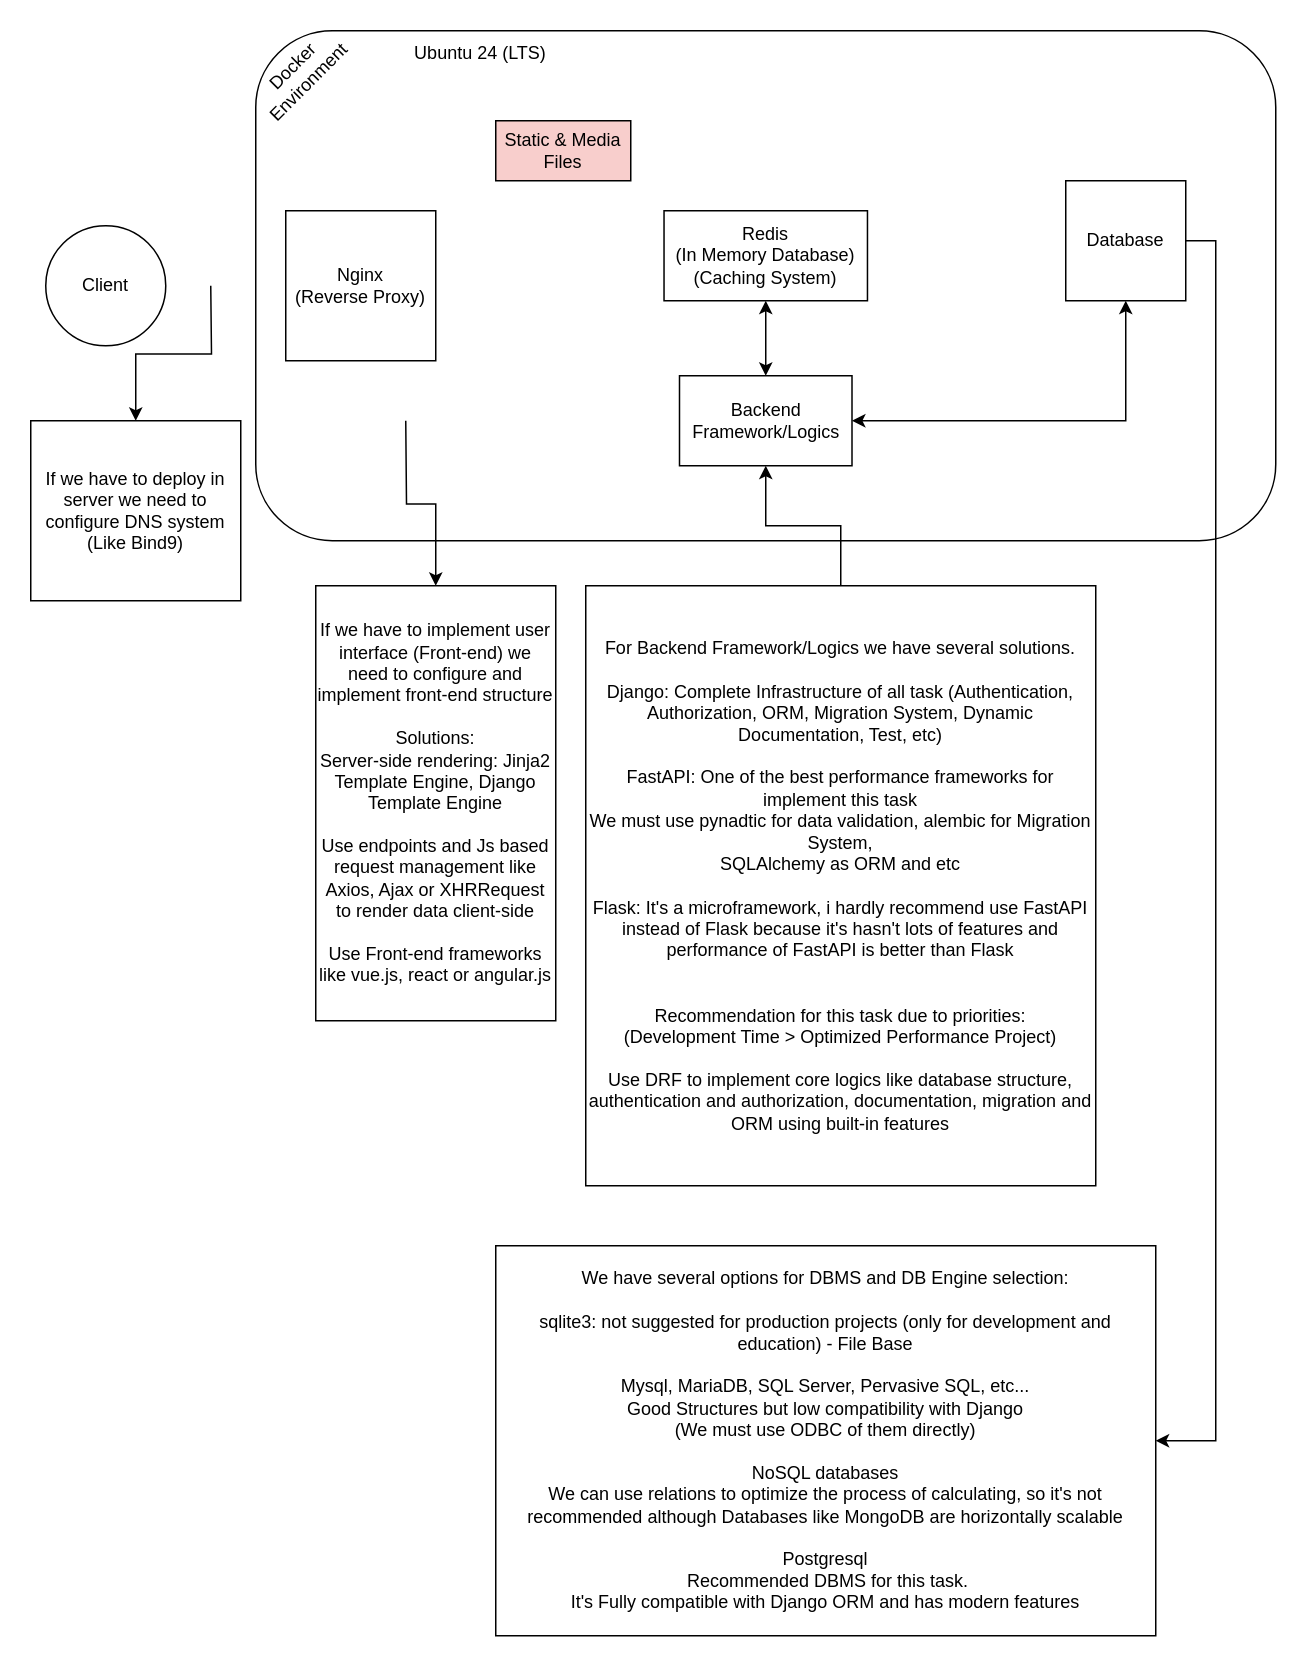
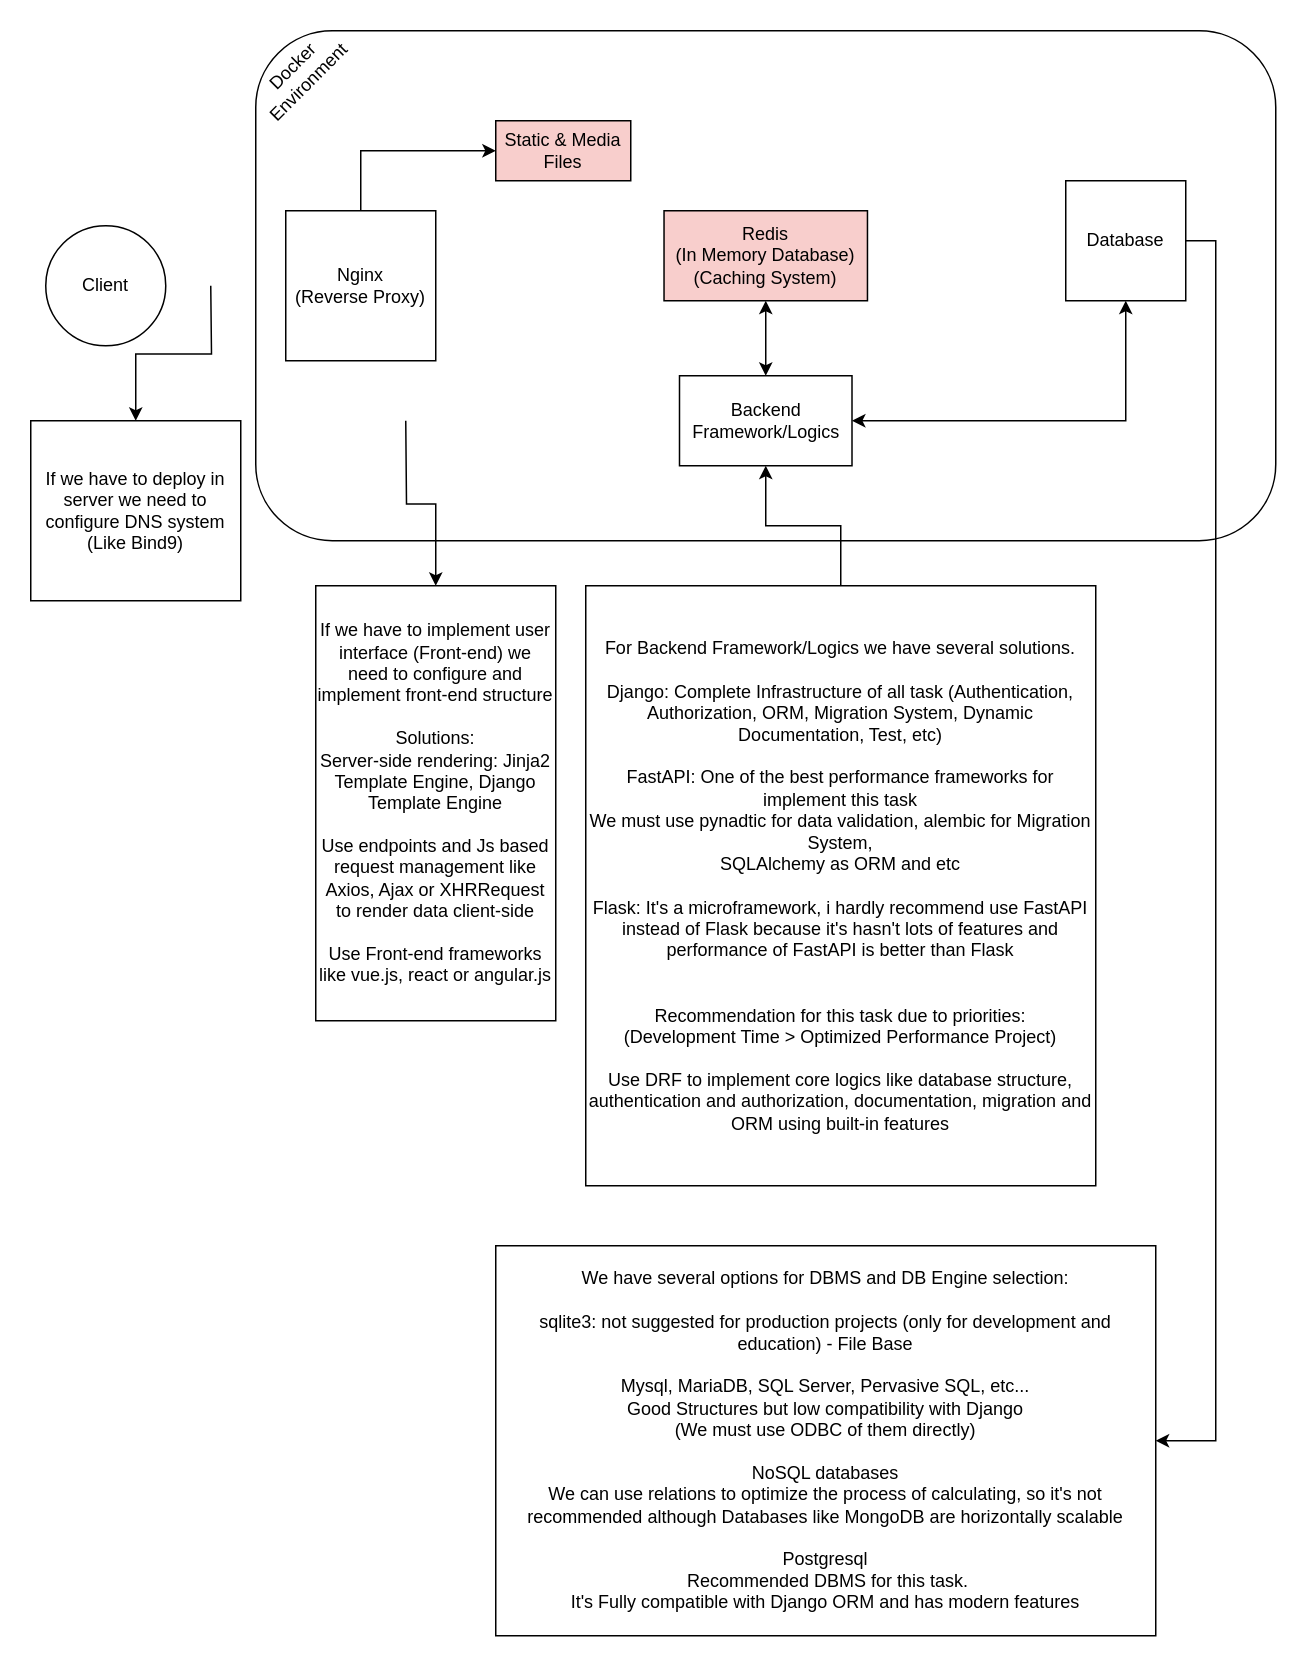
(481, 53) -> none
none -> (393, 151)
(766, 256) -> (766, 256)
